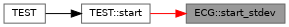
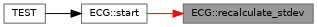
(116, 14) -> (114, 14)
(236, 14) -> (248, 14)
